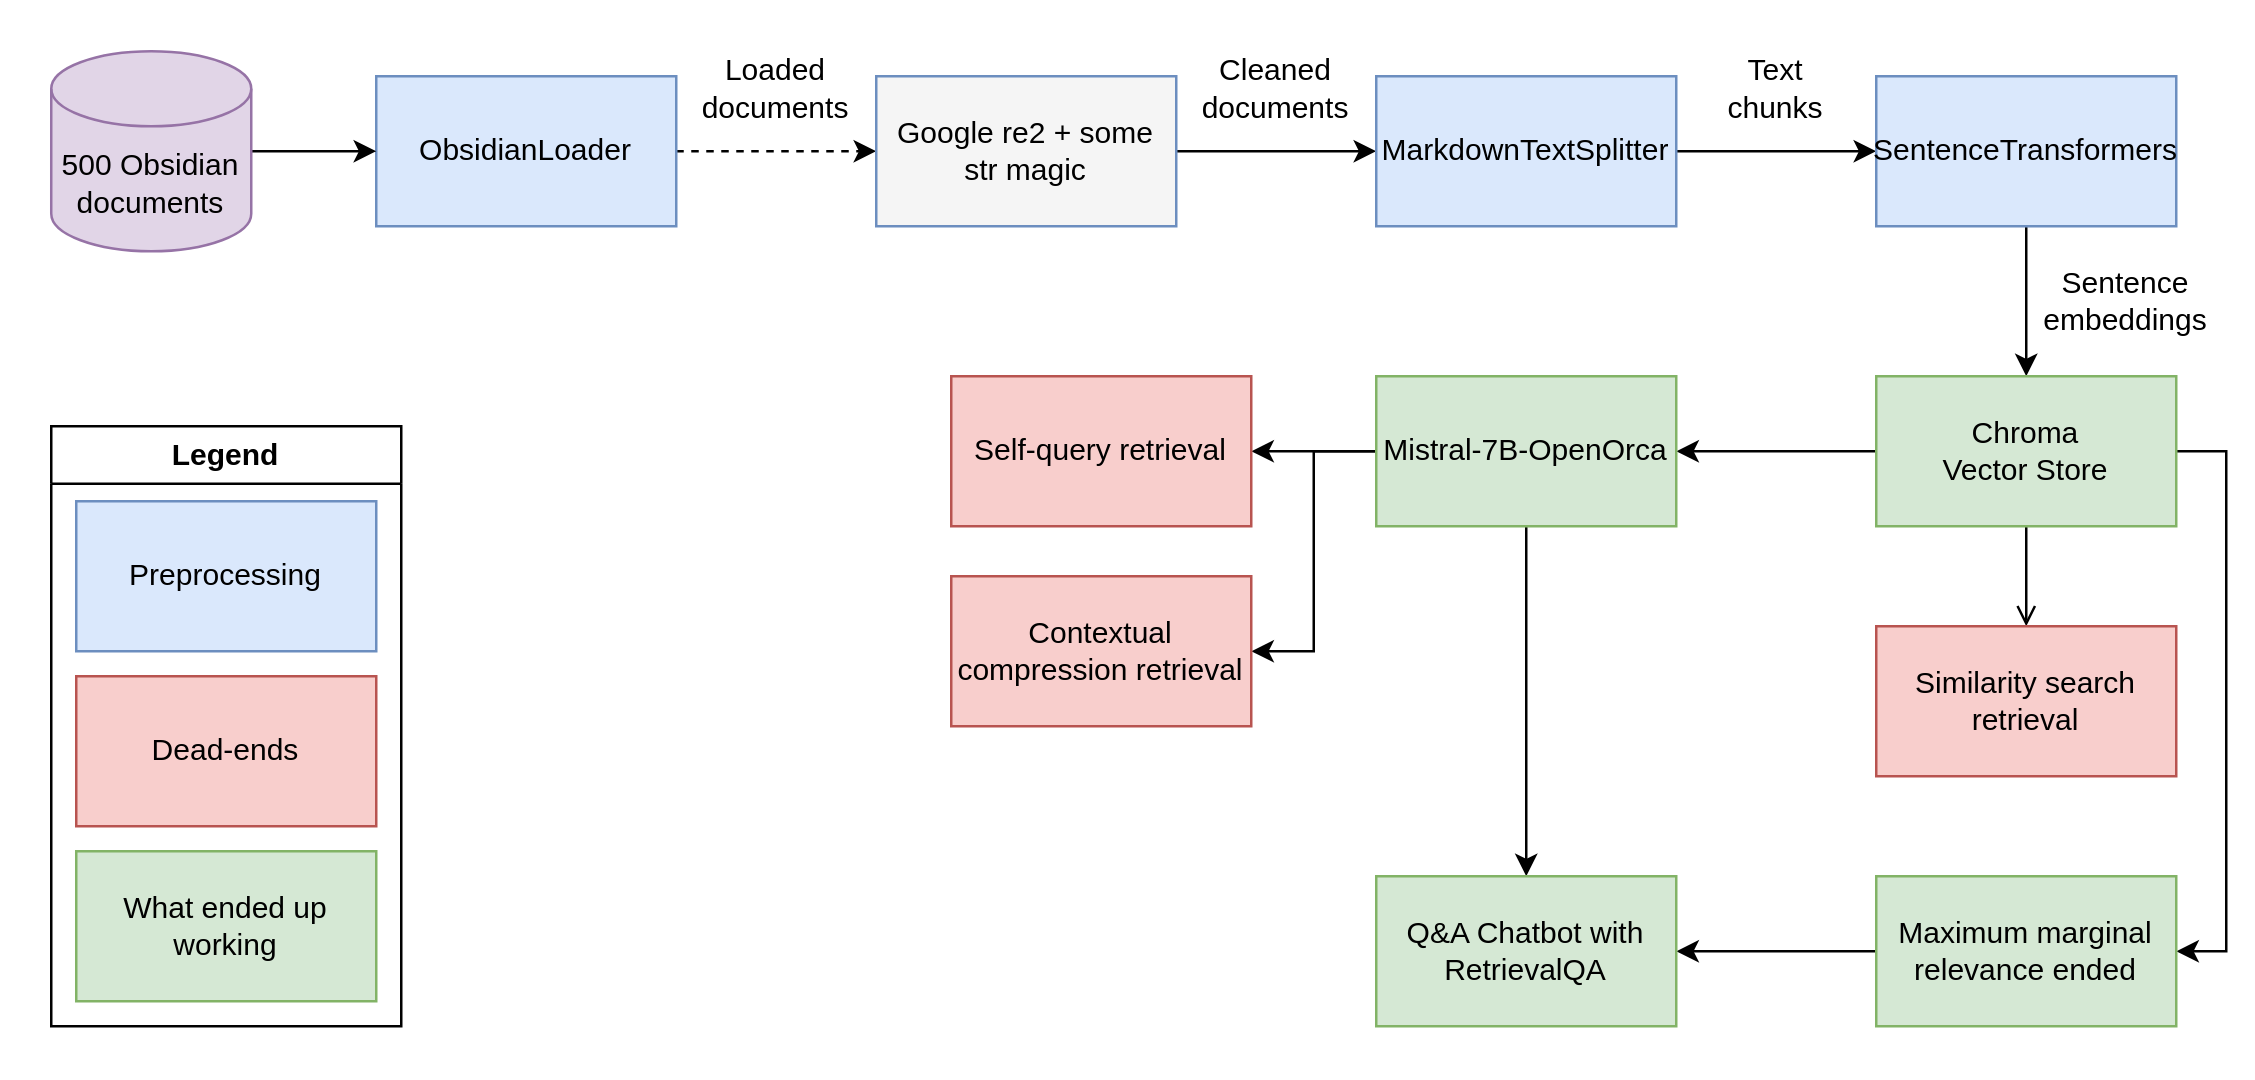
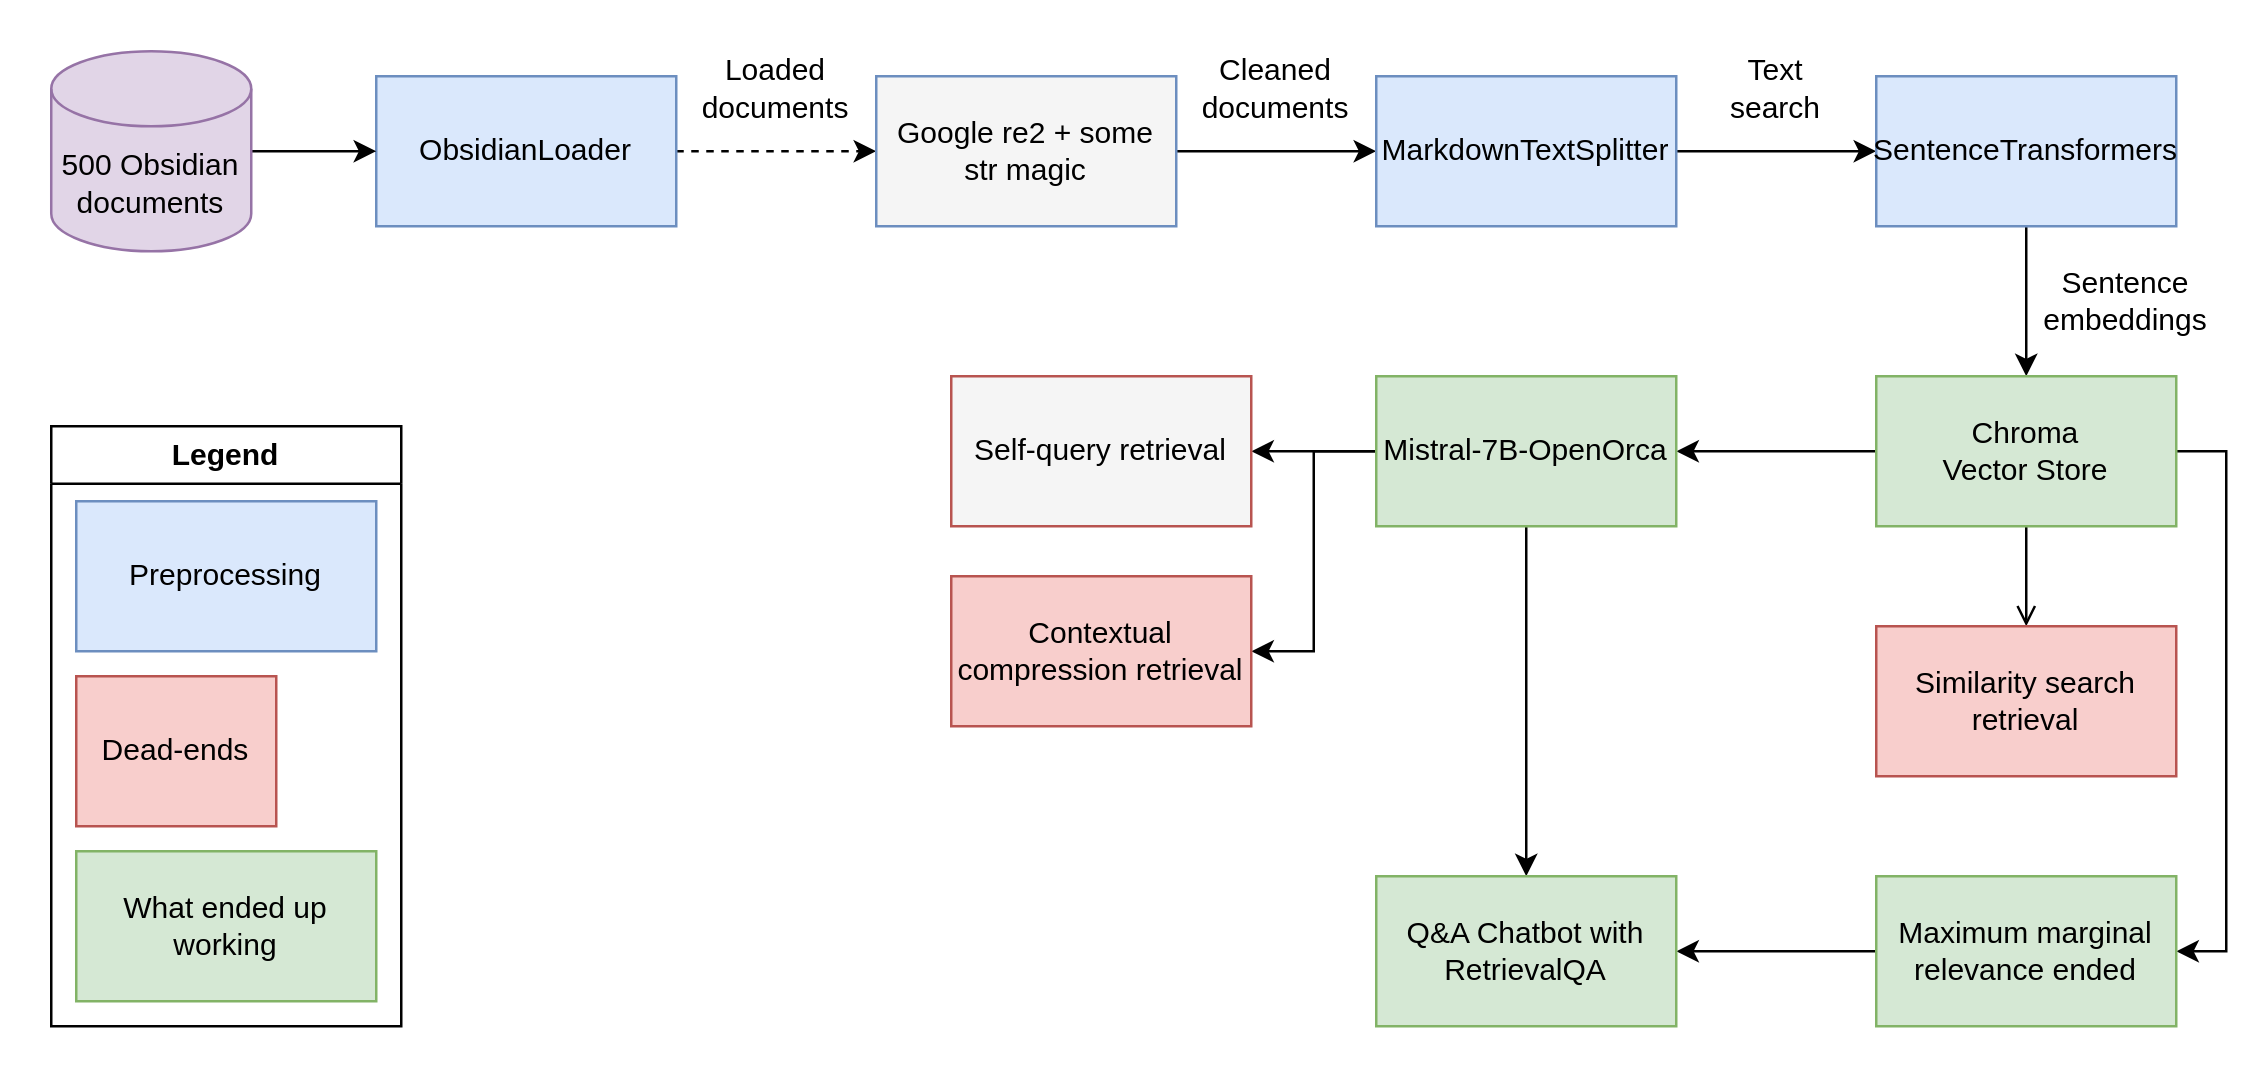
(1776, 89) -> (1776, 89)
(1101, 451) -> (1101, 451)
(226, 751) -> (176, 751)
